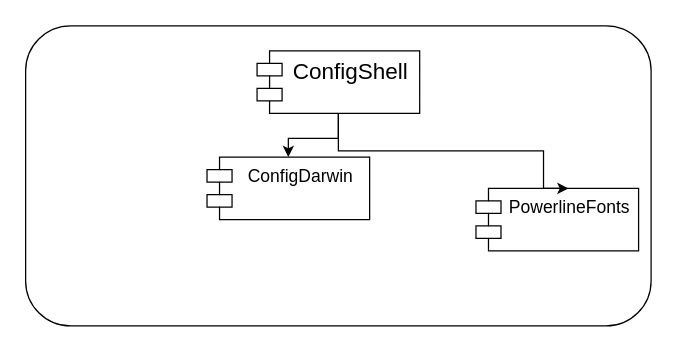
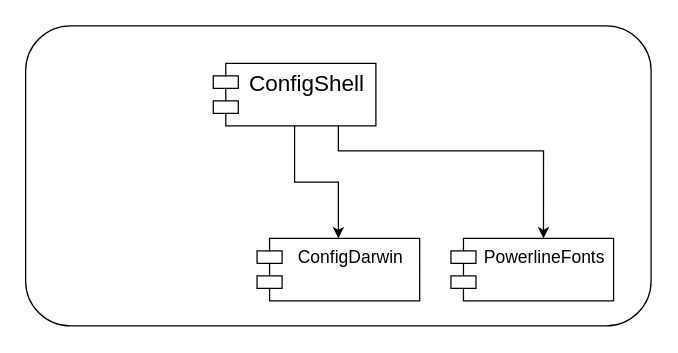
(338, 82) -> (294, 94)
(288, 188) -> (338, 269)
(557, 219) -> (532, 269)
